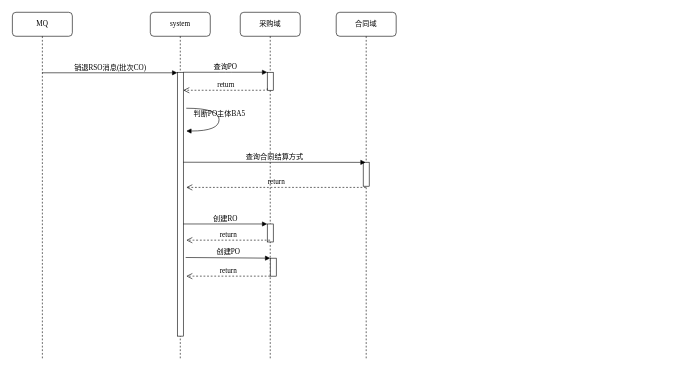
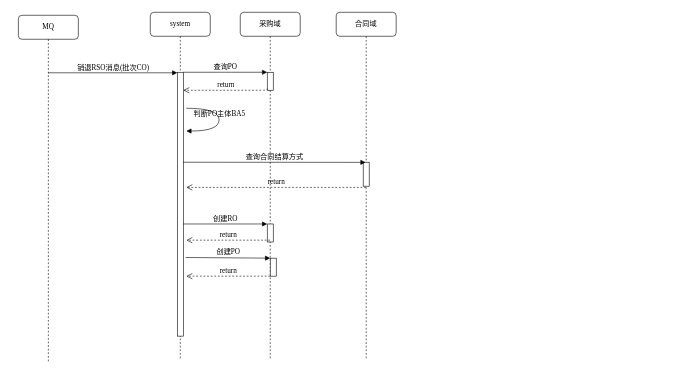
(42, 186) -> (48, 189)
